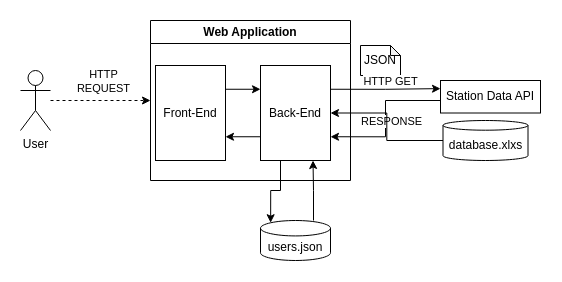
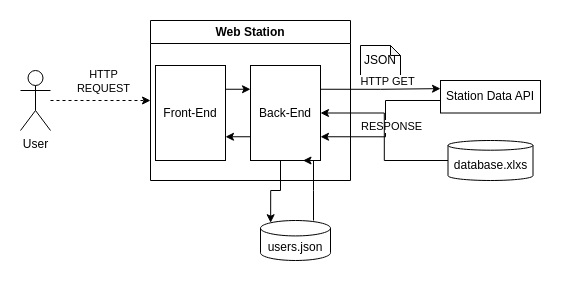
(251, 33) -> (251, 33)
(296, 113) -> (286, 113)
(486, 141) -> (491, 161)
